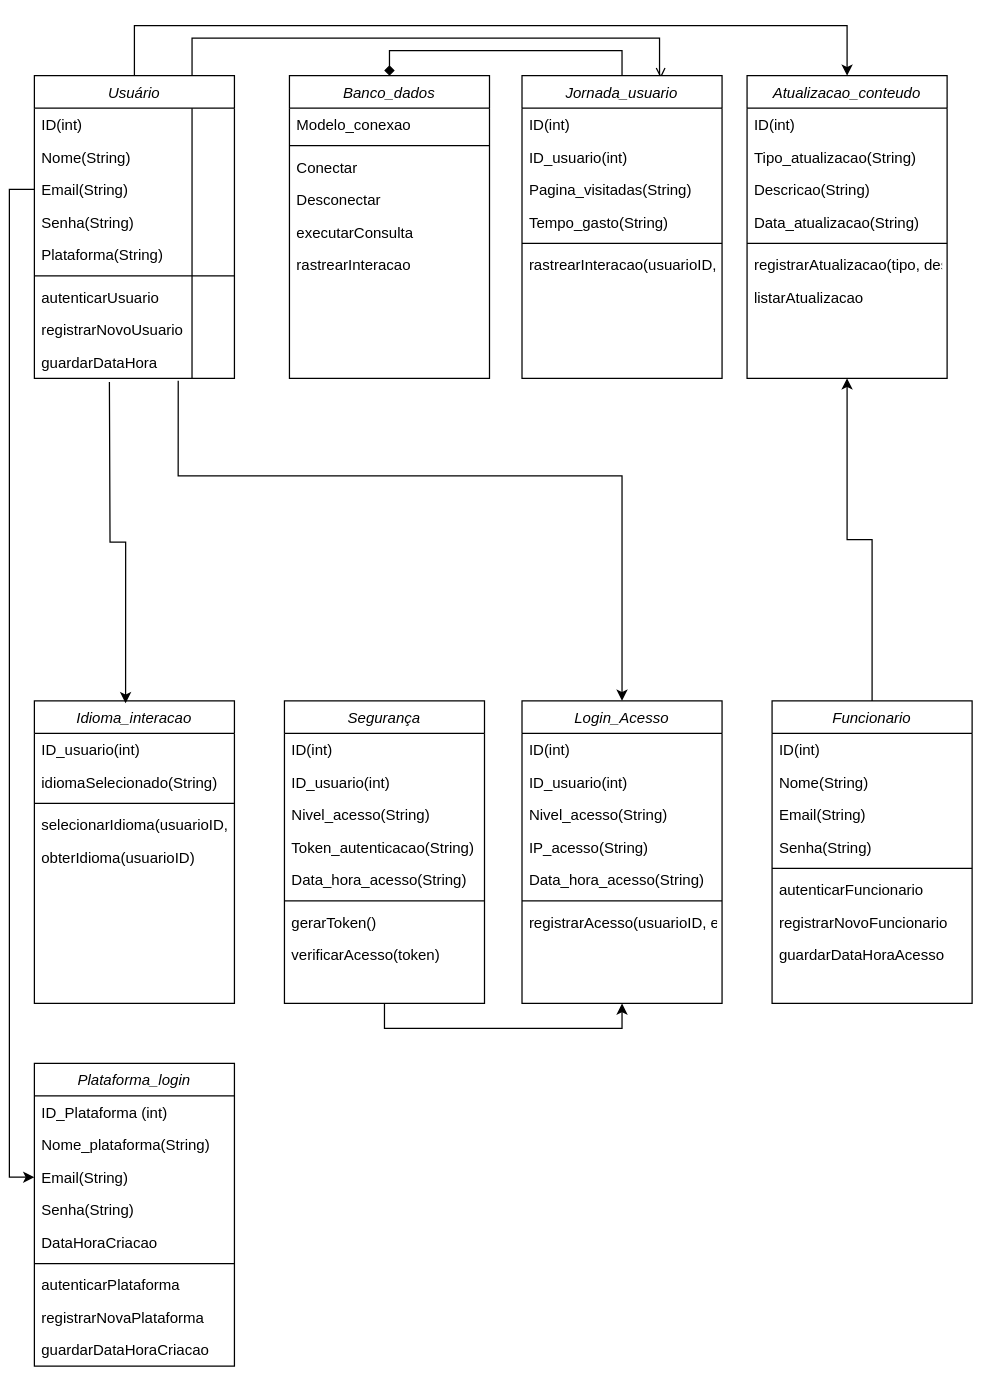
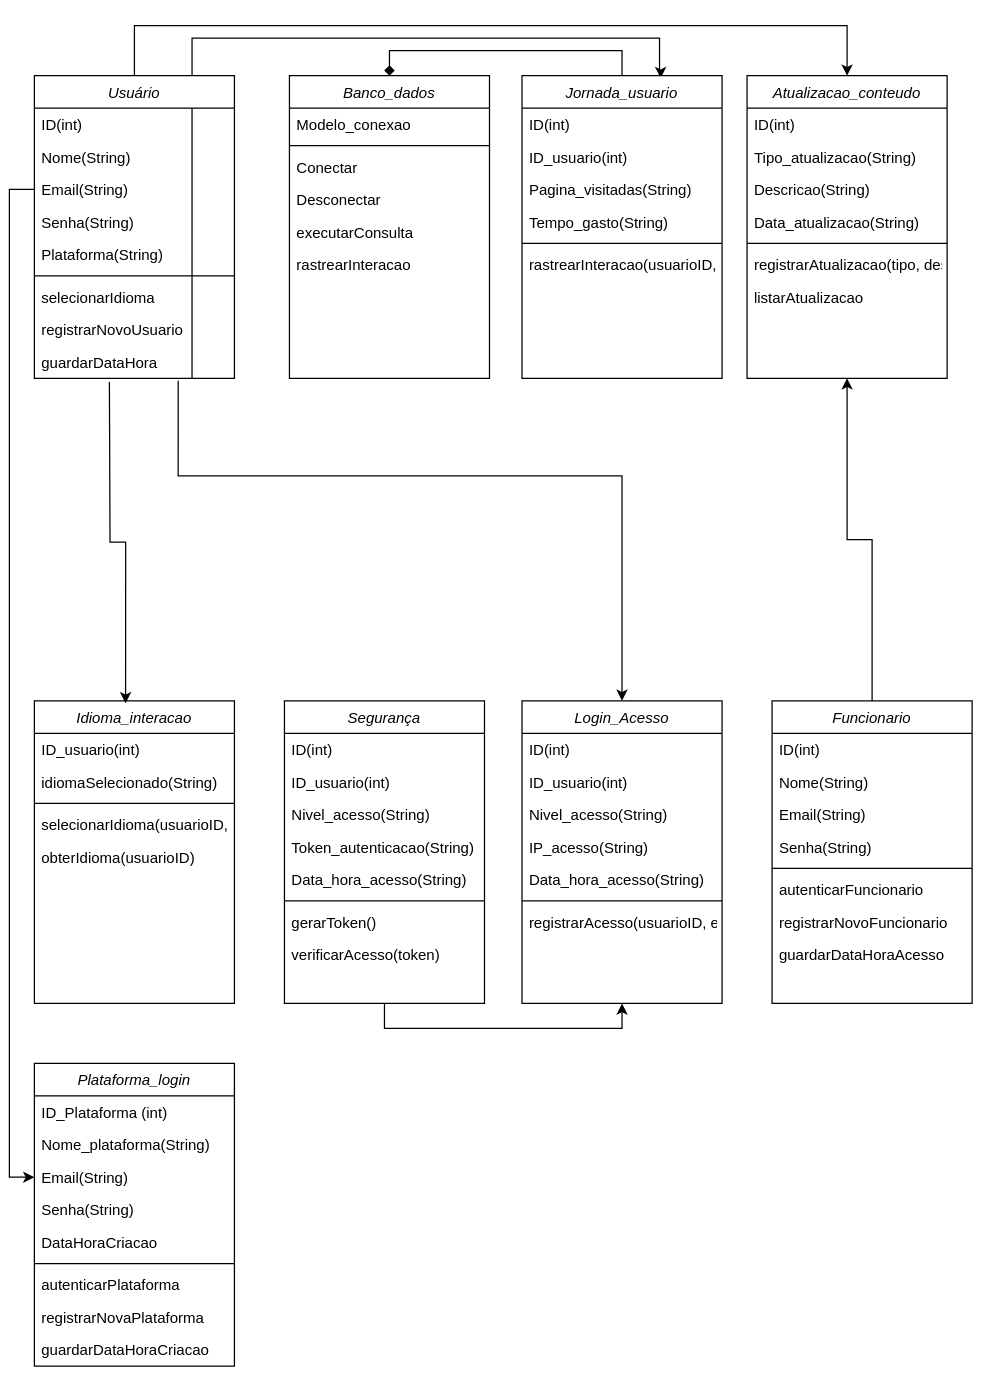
(659, 72) -> (659, 74)
(109, 298) -> (103, 298)
